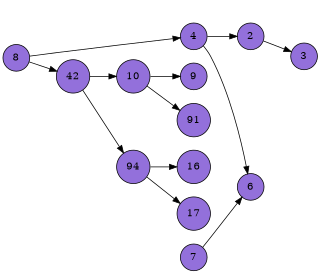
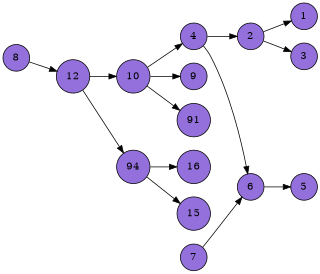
none -> (304, 16)
(101, 47) -> (162, 57)
(73, 76) -> (73, 76)
none -> (304, 187)
(194, 214) -> (194, 214)
